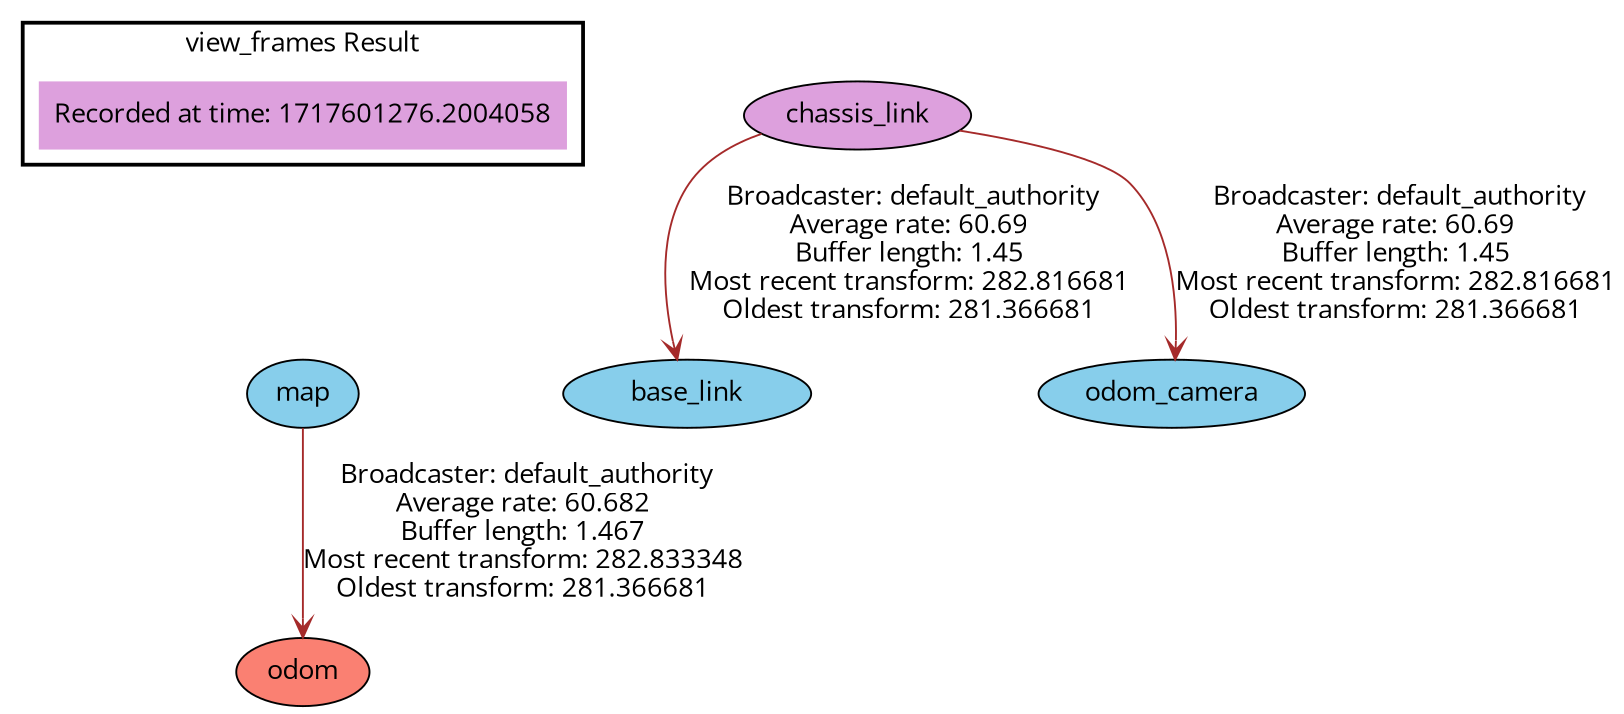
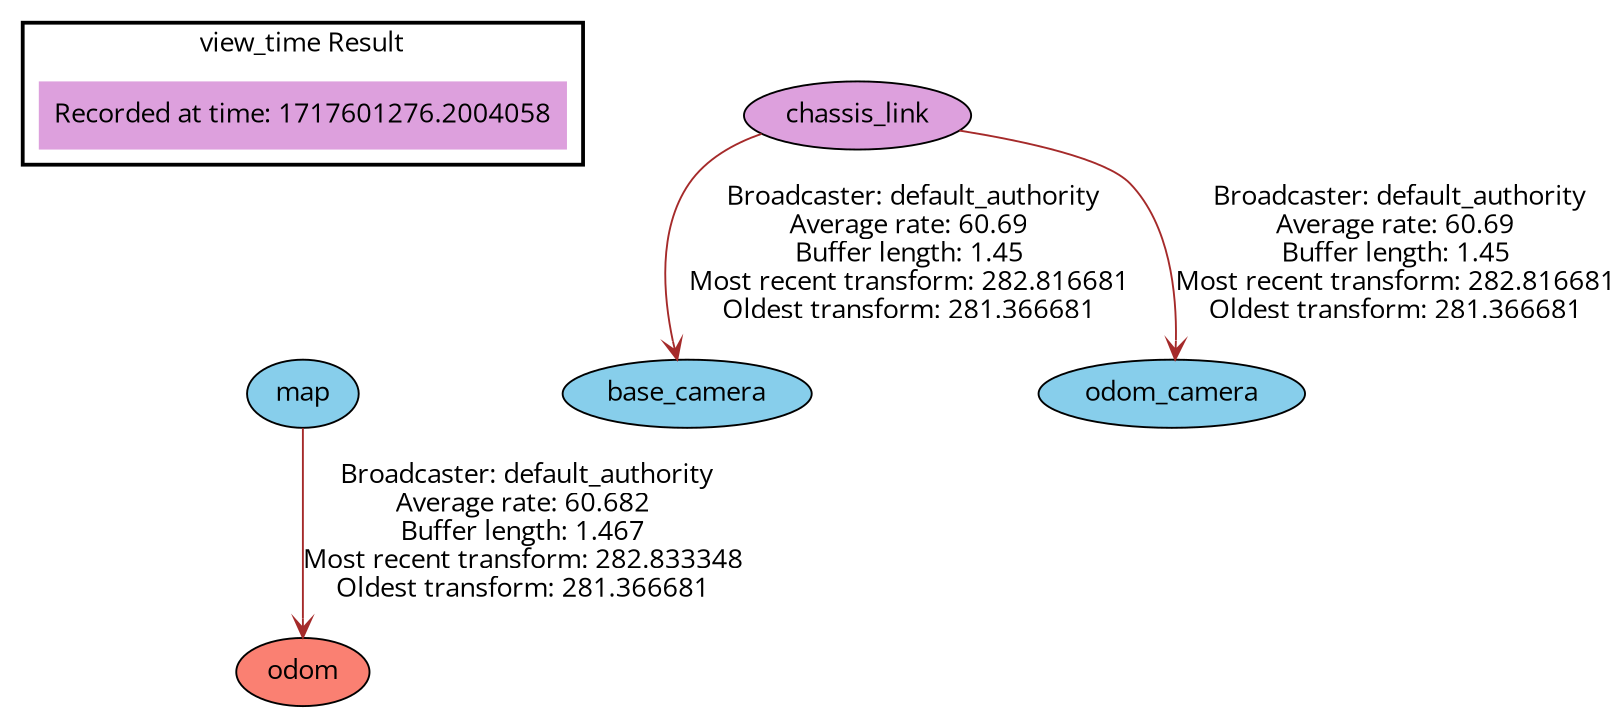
(303, 44) -> (303, 44)
(687, 394) -> (687, 394)
